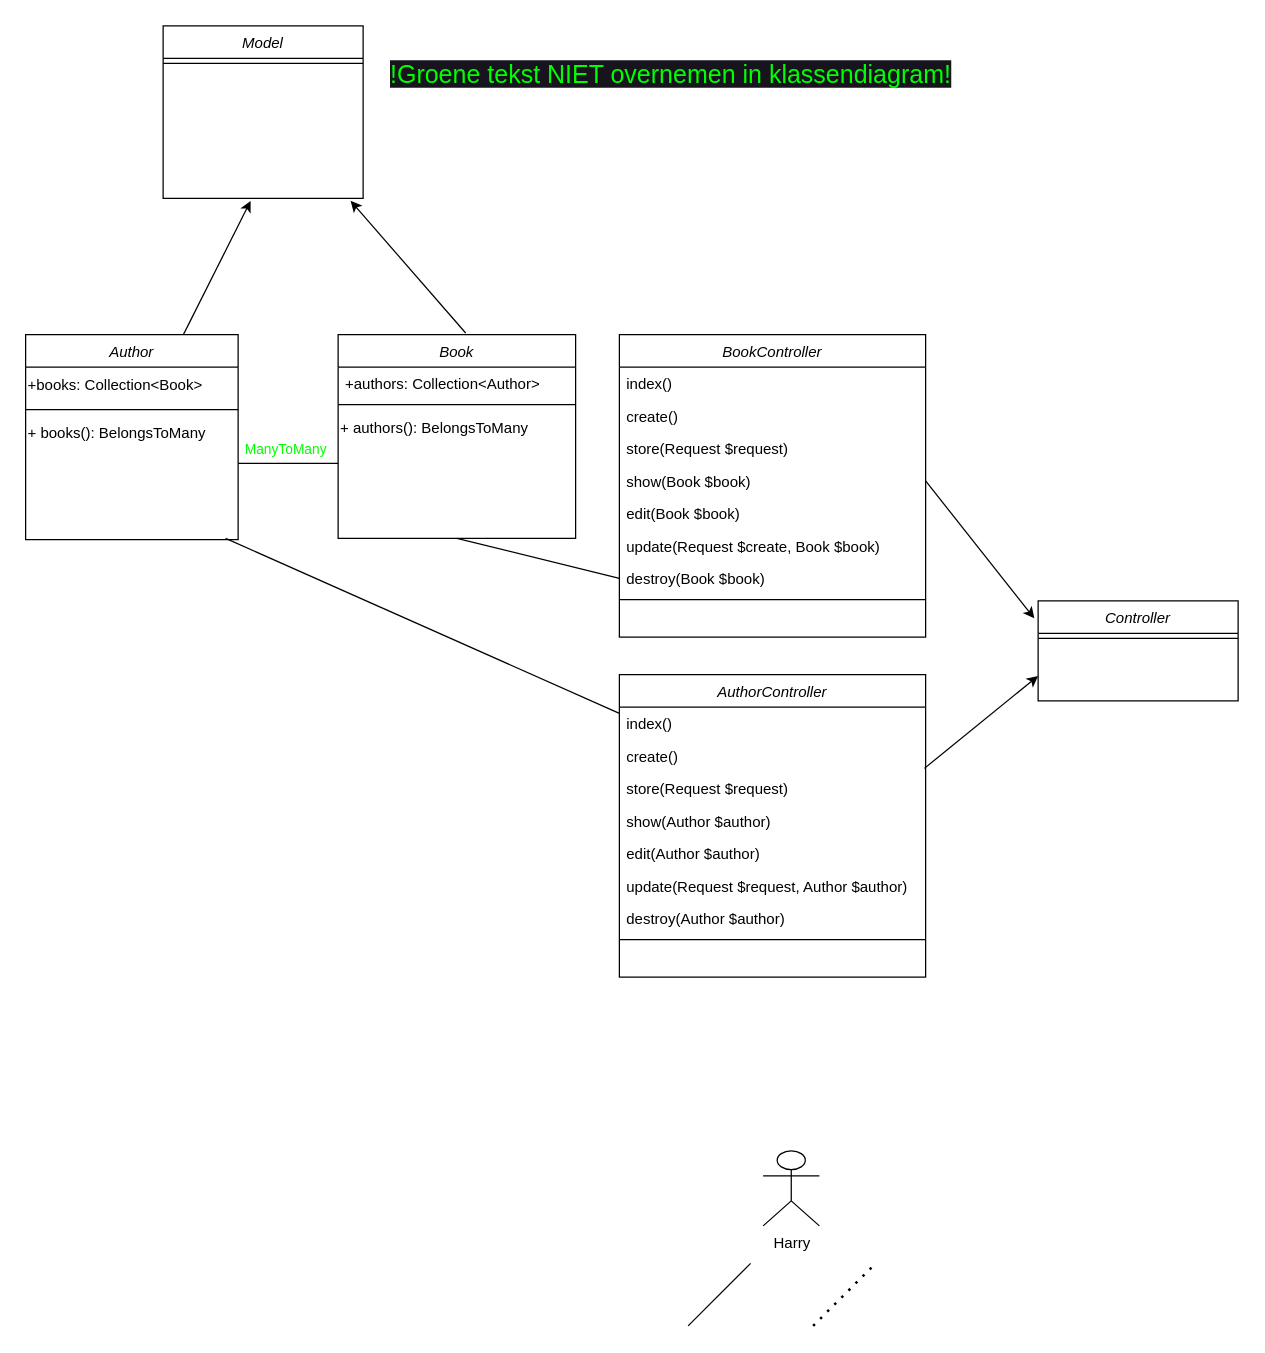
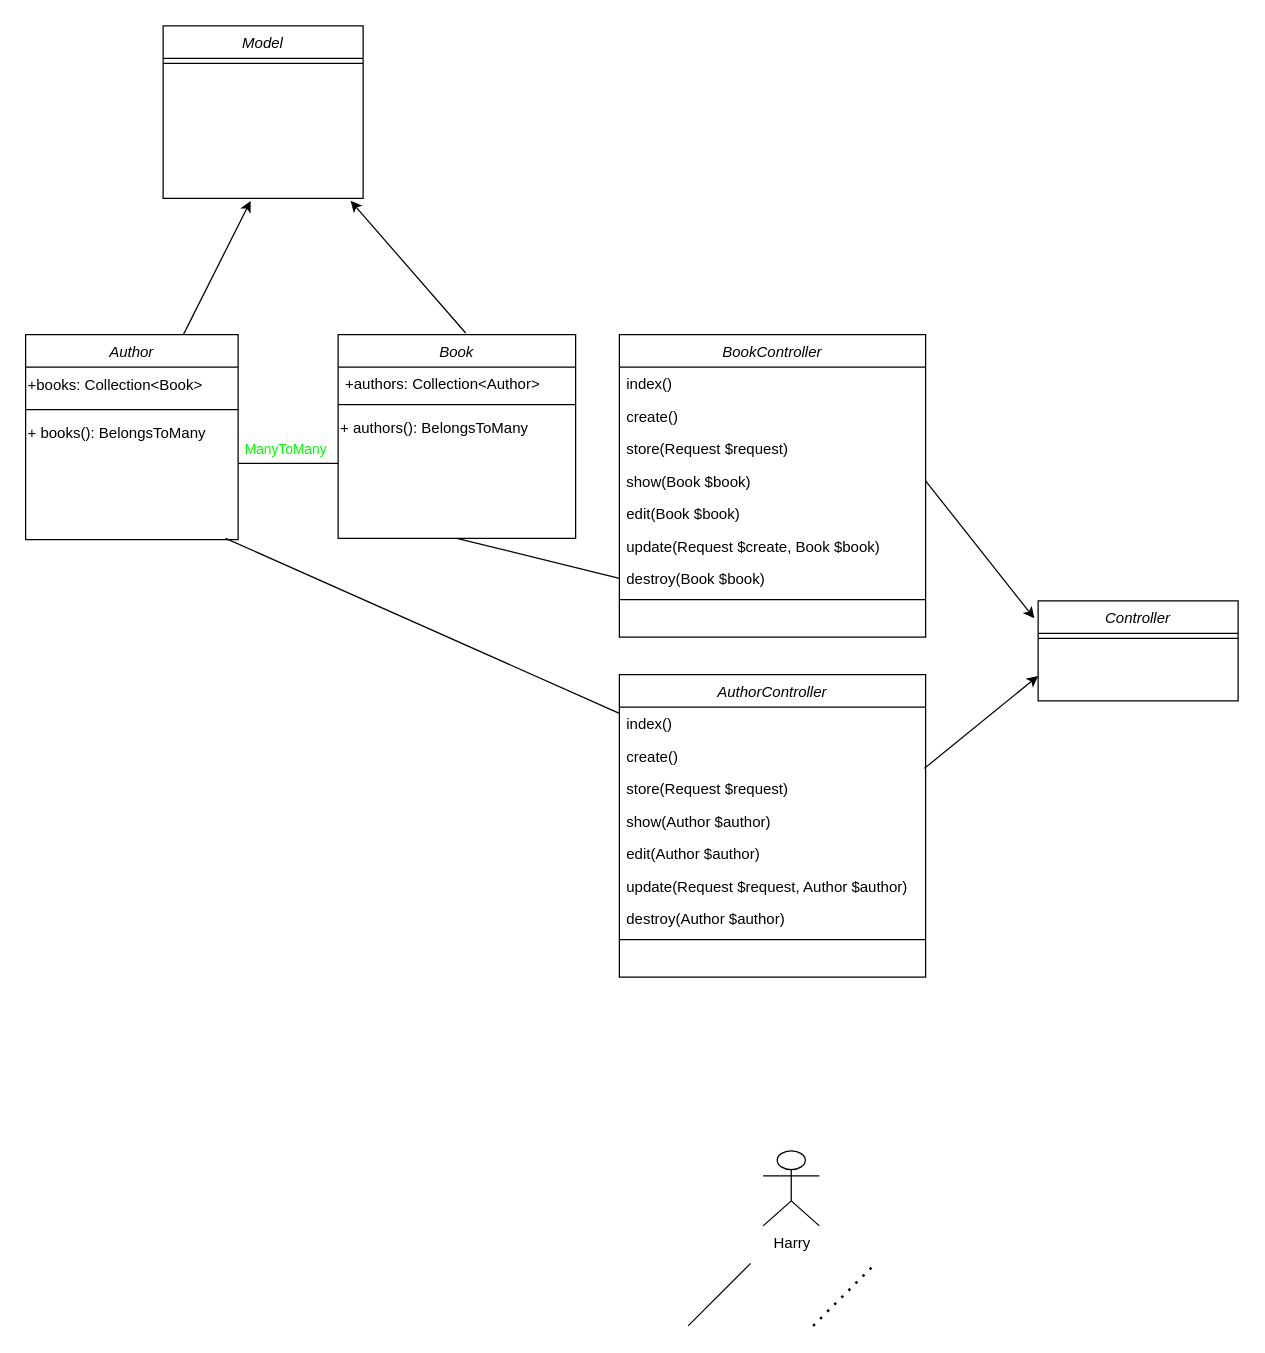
(688, 82) -> none
